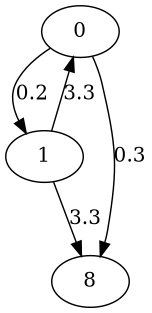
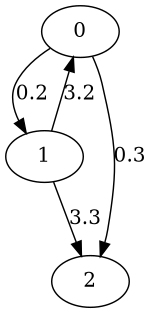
(80, 94) -> (80, 94)
(90, 281) -> (90, 281)
